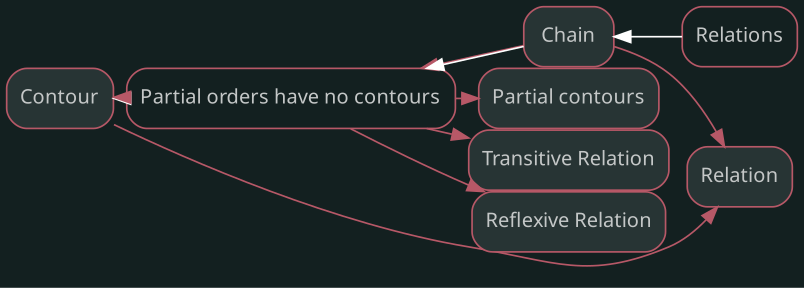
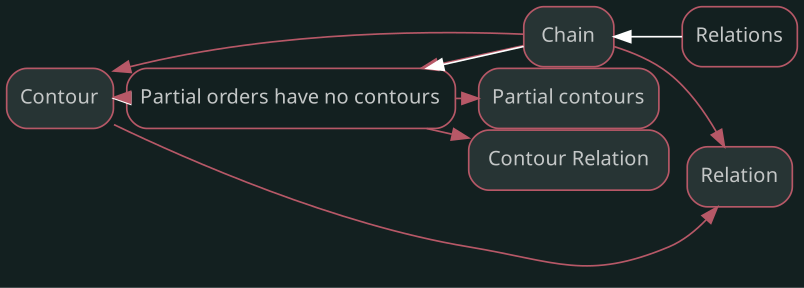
none -> (326, 37)
(569, 160) -> (569, 160)
(569, 222) -> none
